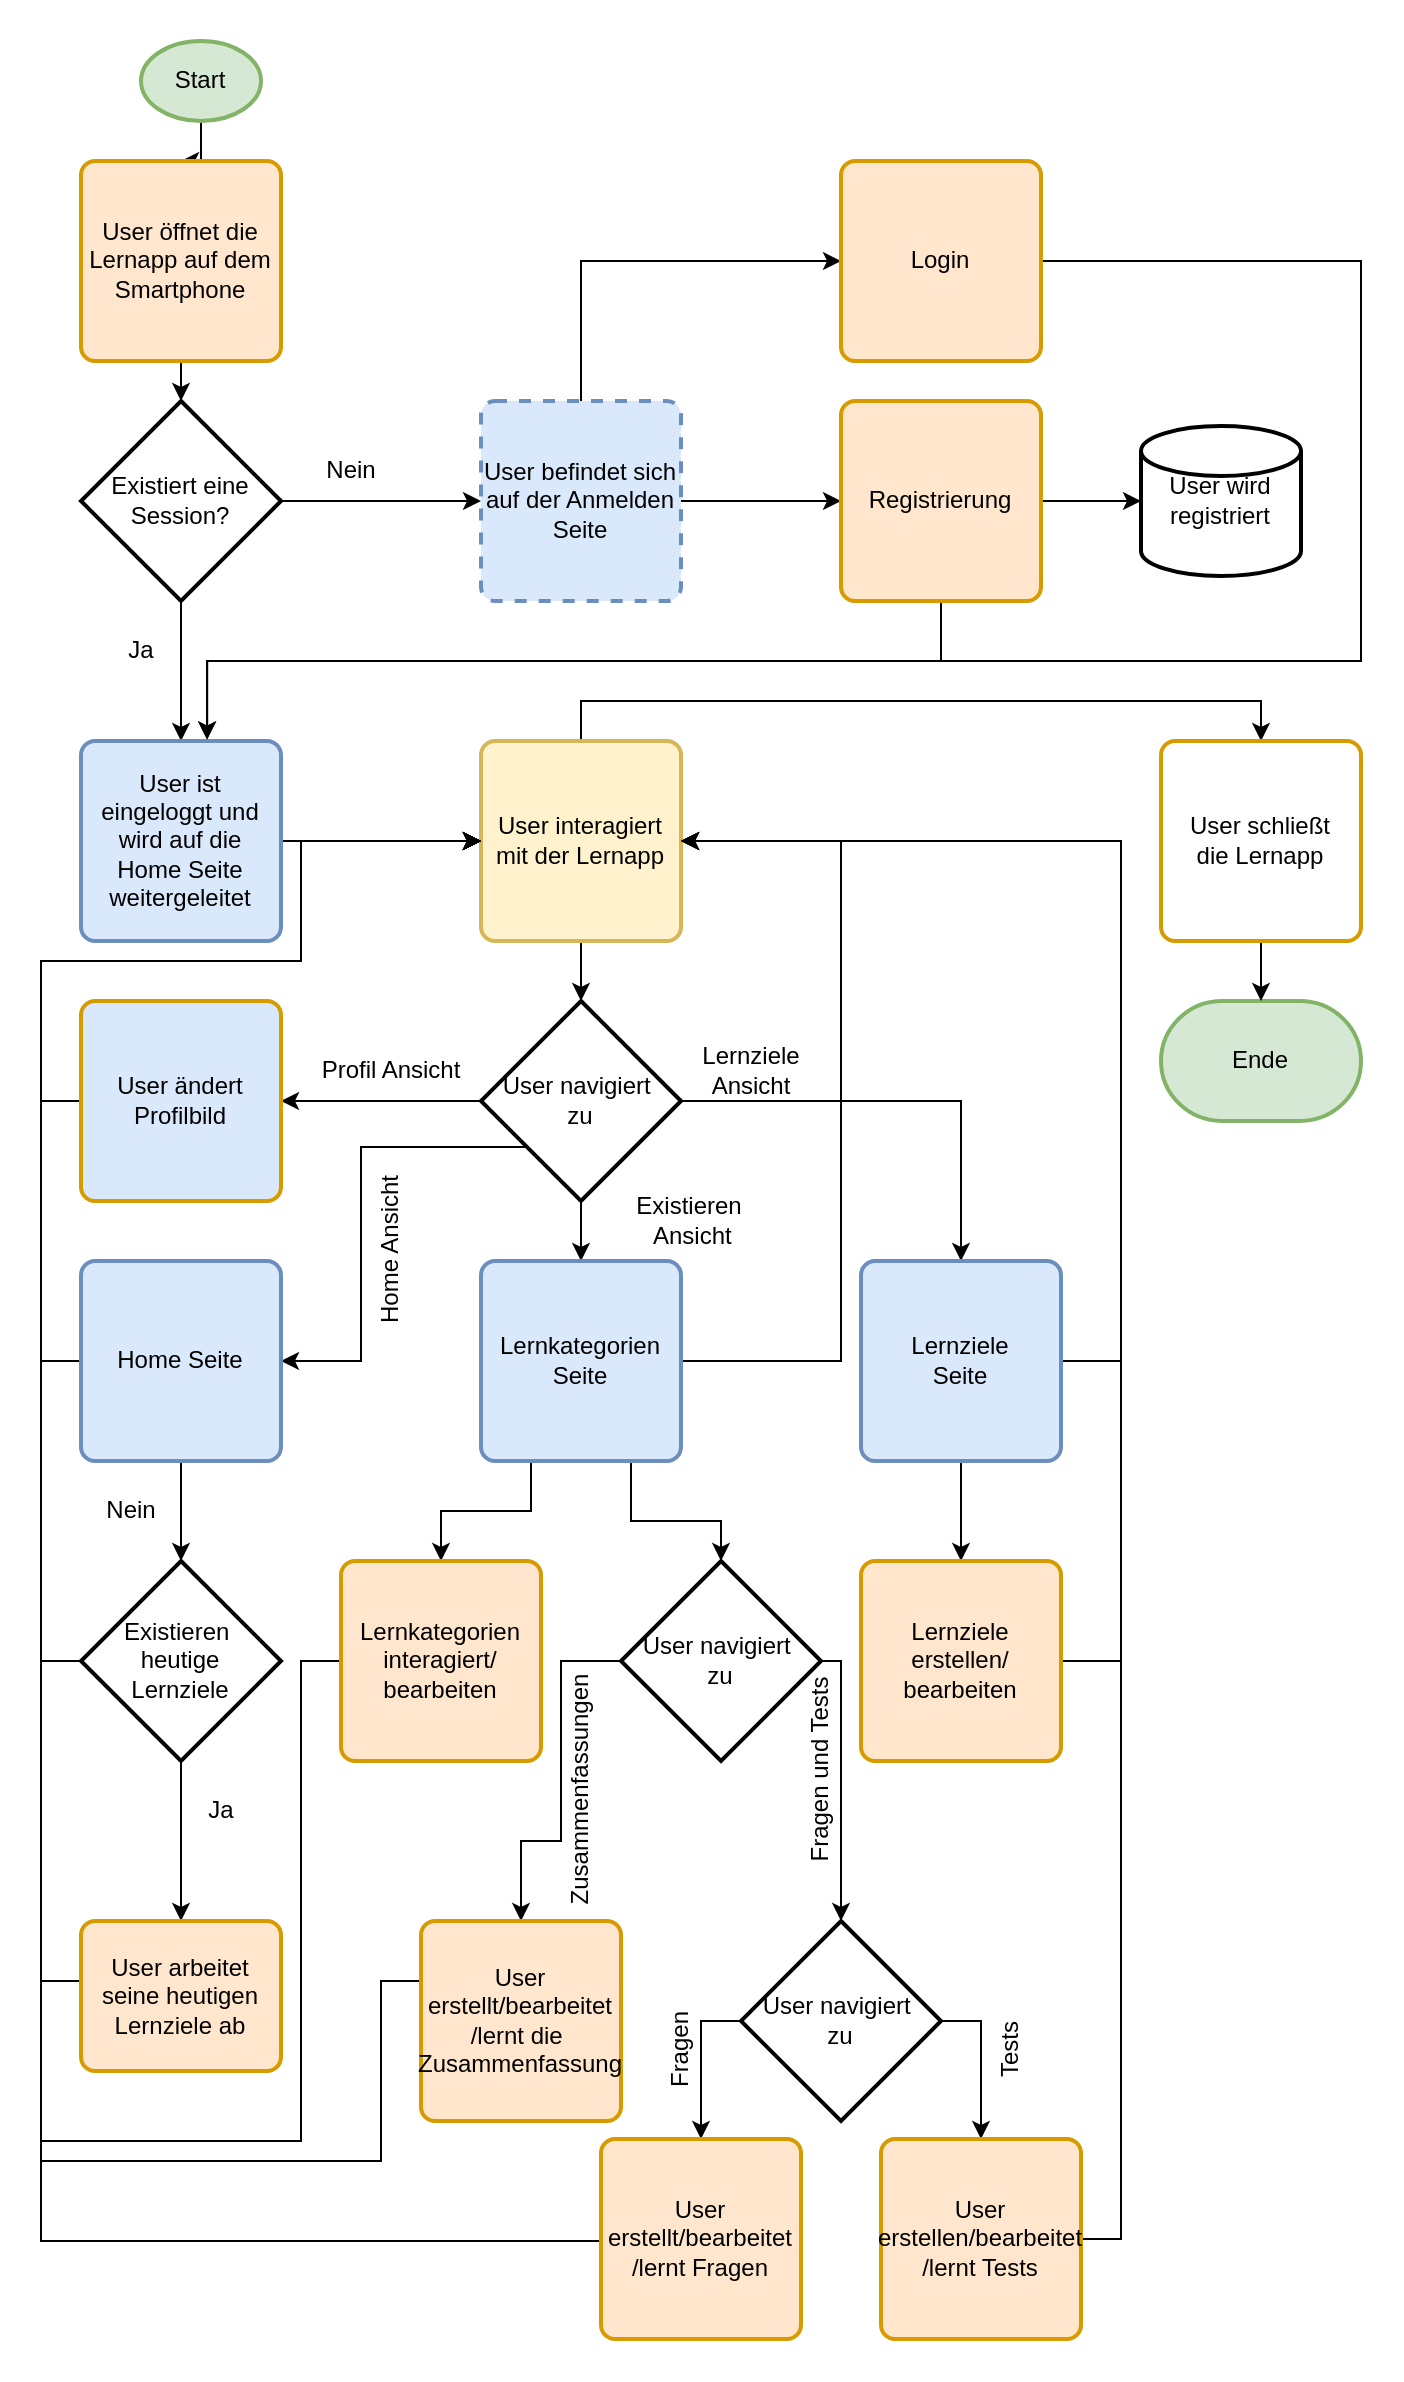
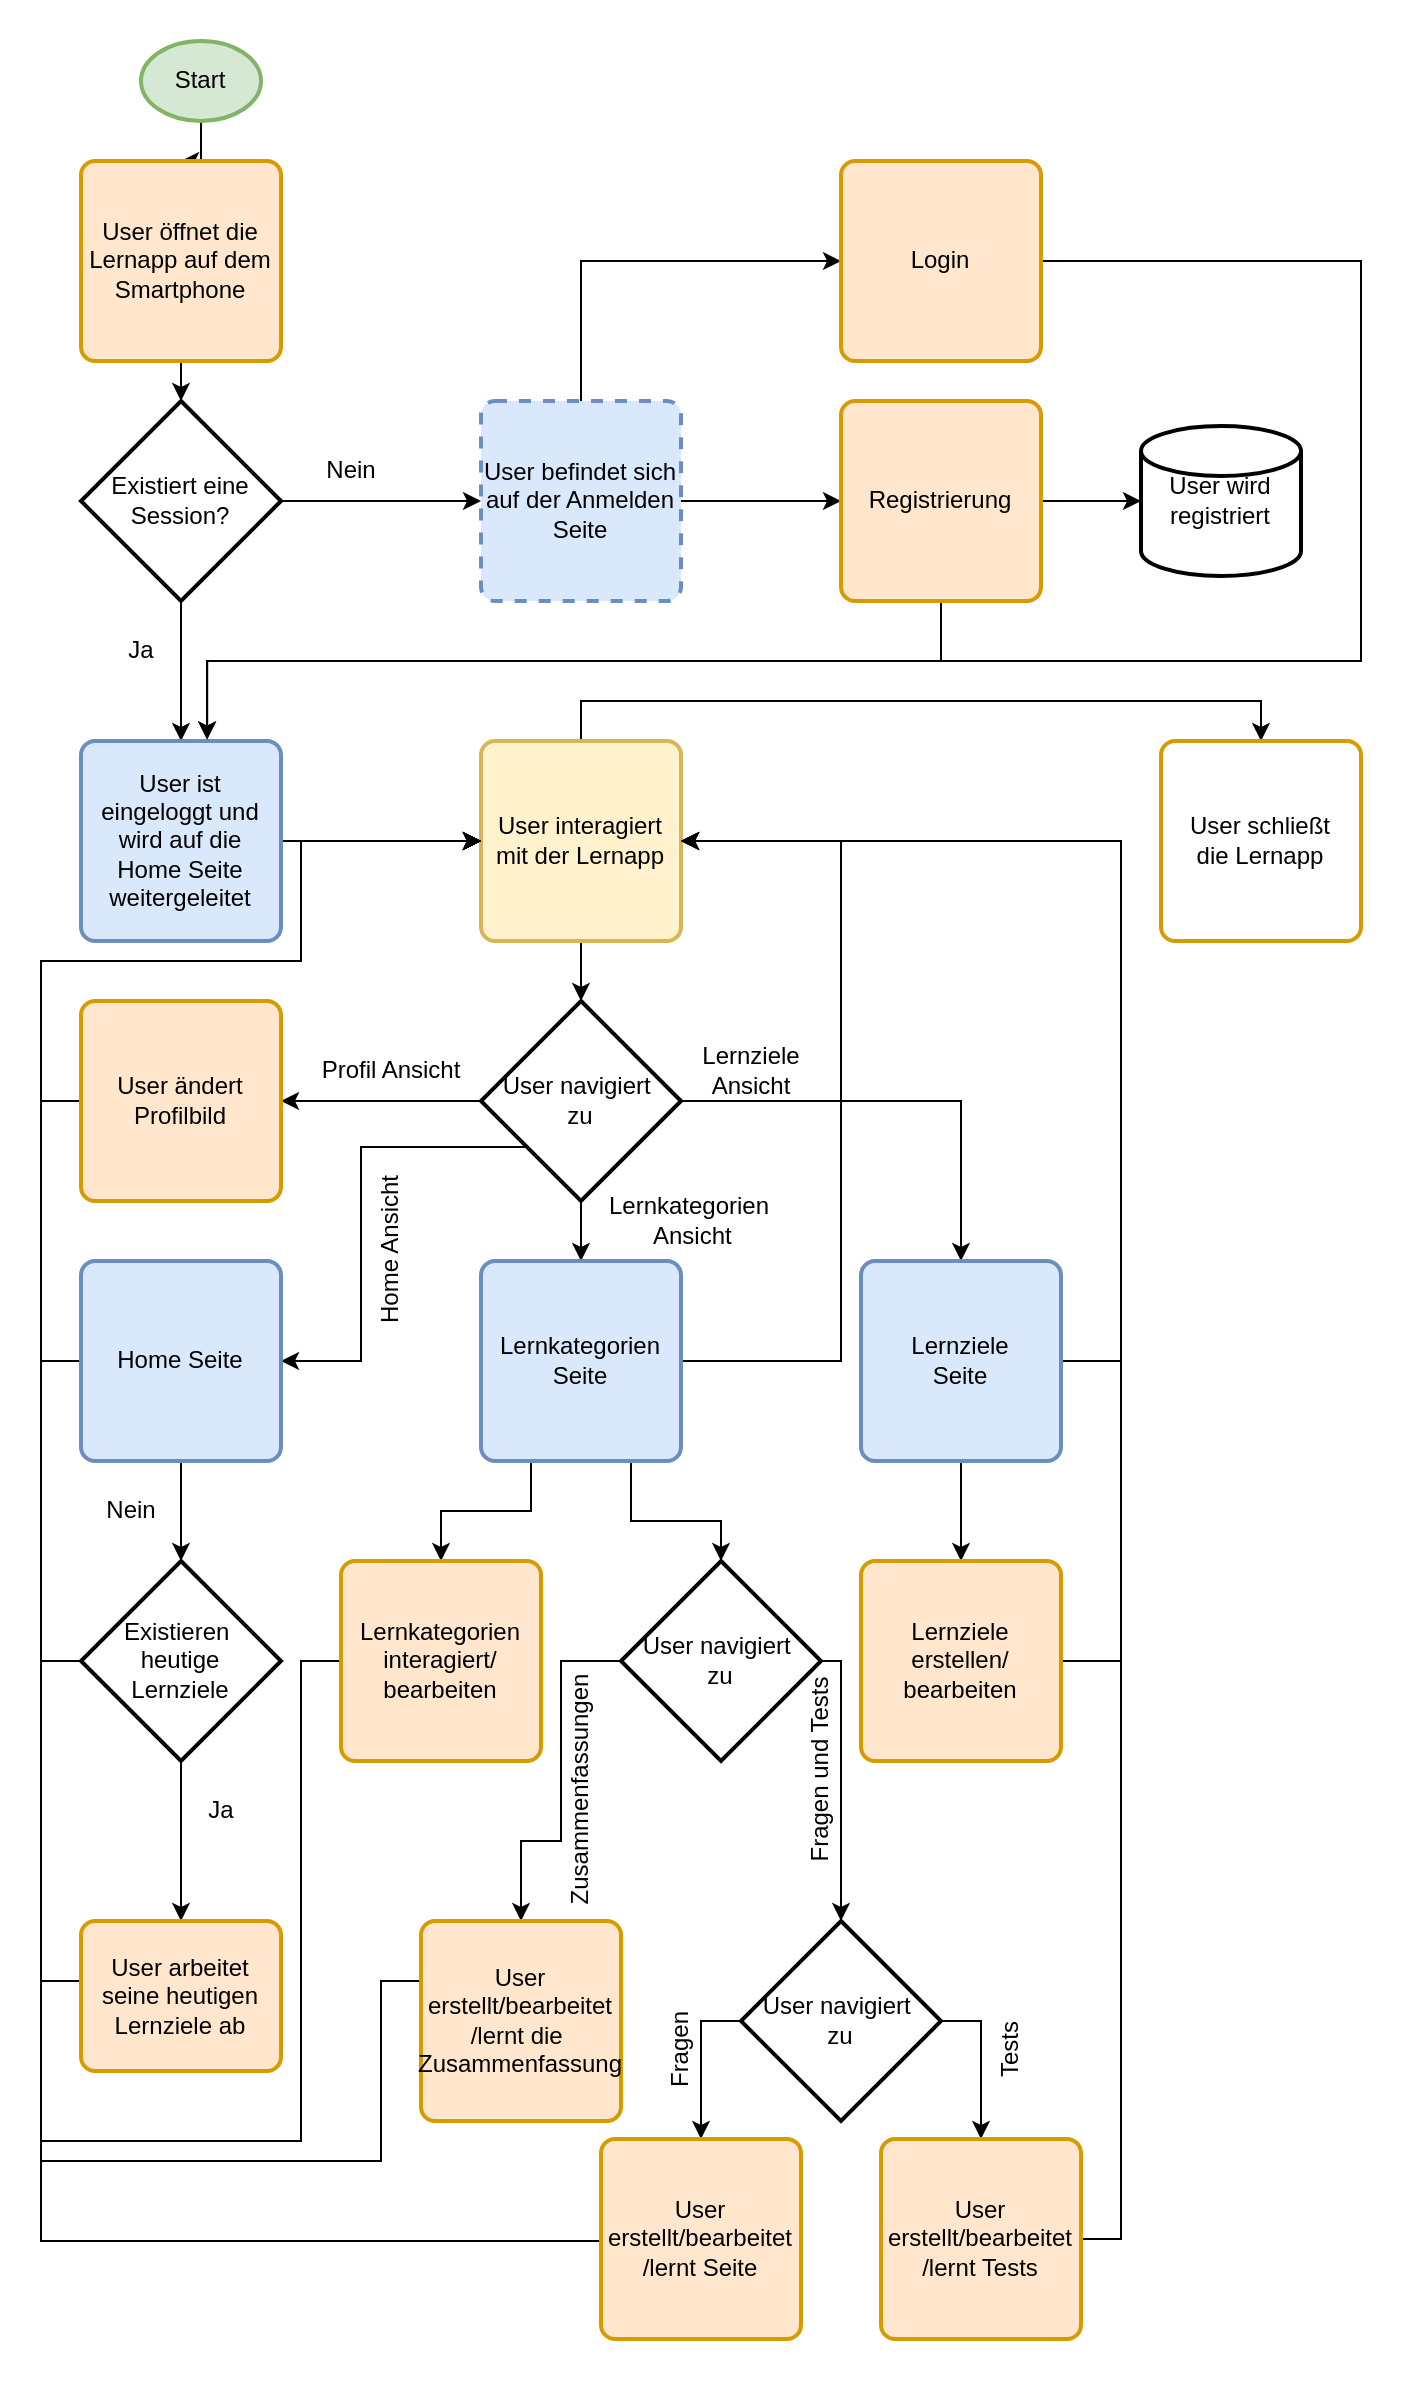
(1261, 978) -> none
(1261, 1061) -> none
(181, 1101) -> (181, 1101)
(690, 1221) -> (690, 1221)
(701, 2239) -> (701, 2239)
(981, 2239) -> (981, 2239)
